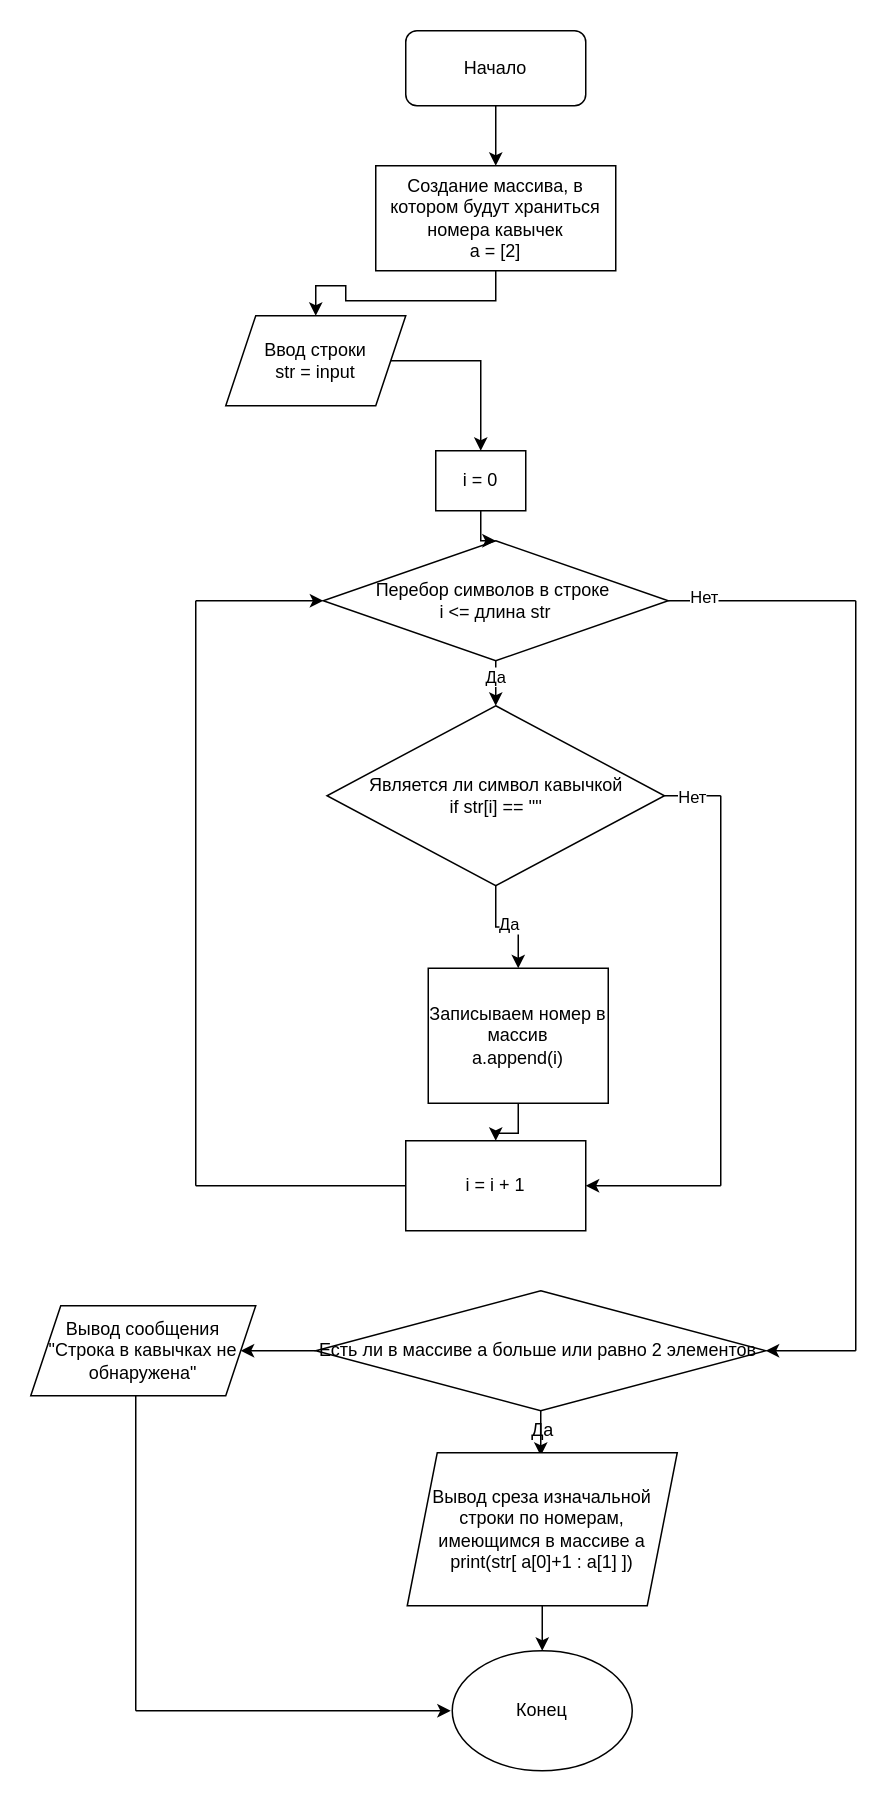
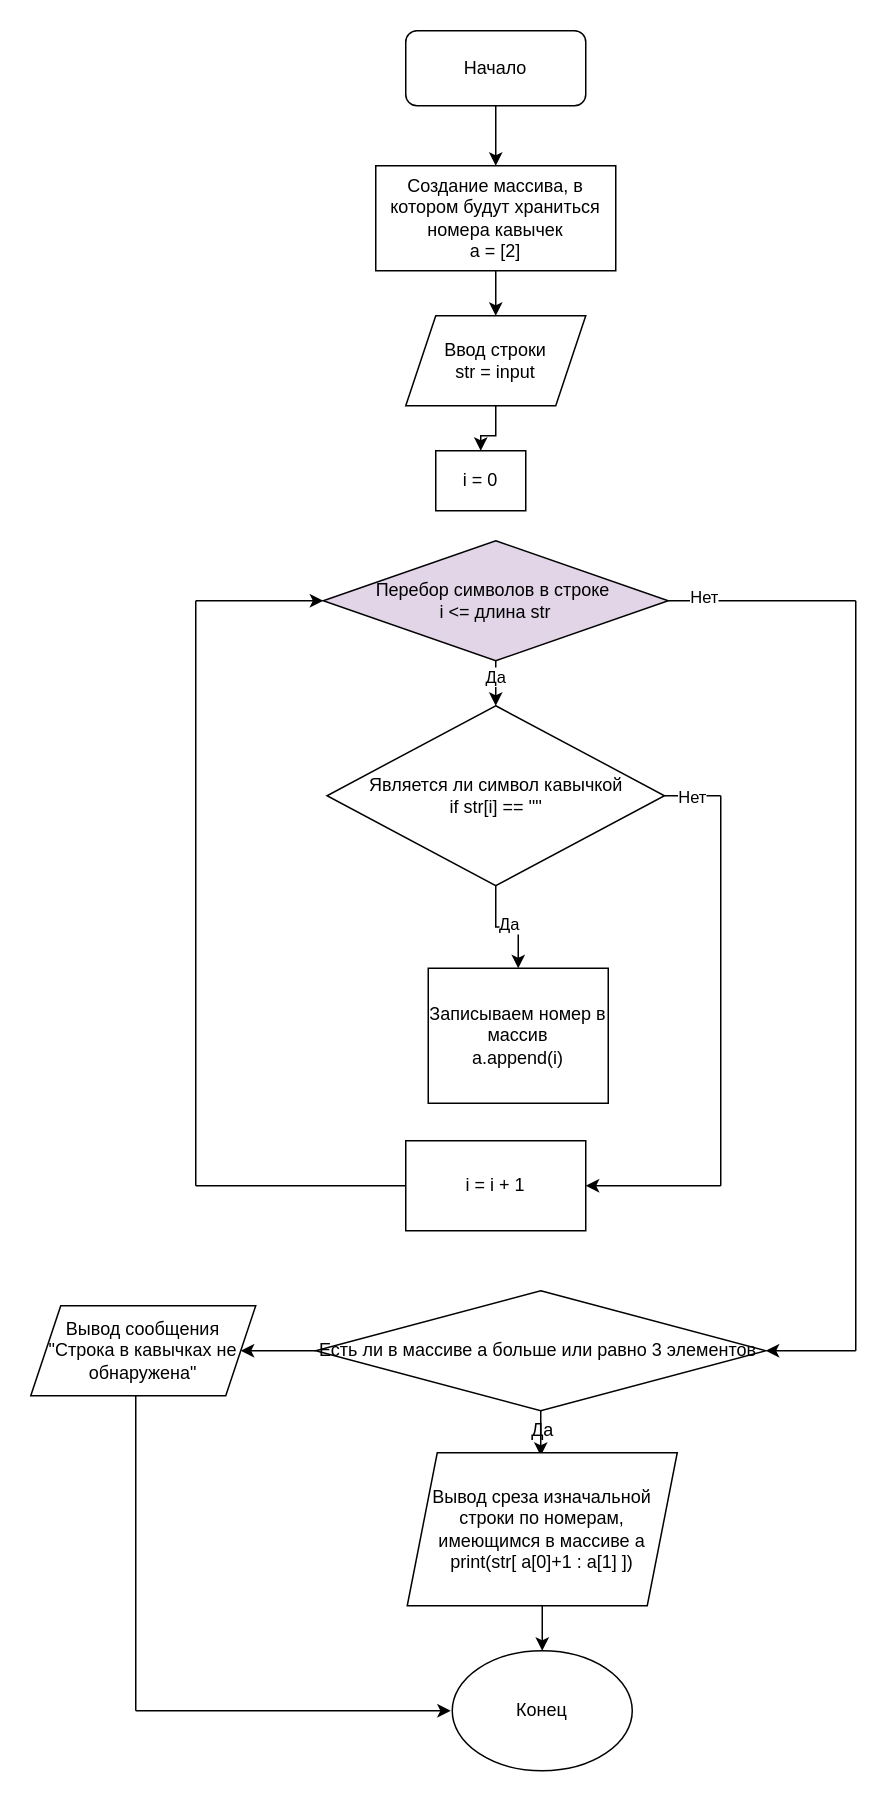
(316, 361) -> (496, 361)
(481, 528) -> none
(496, 601) -> (496, 601)
(518, 1130) -> none
(541, 1351) -> (541, 1351)
